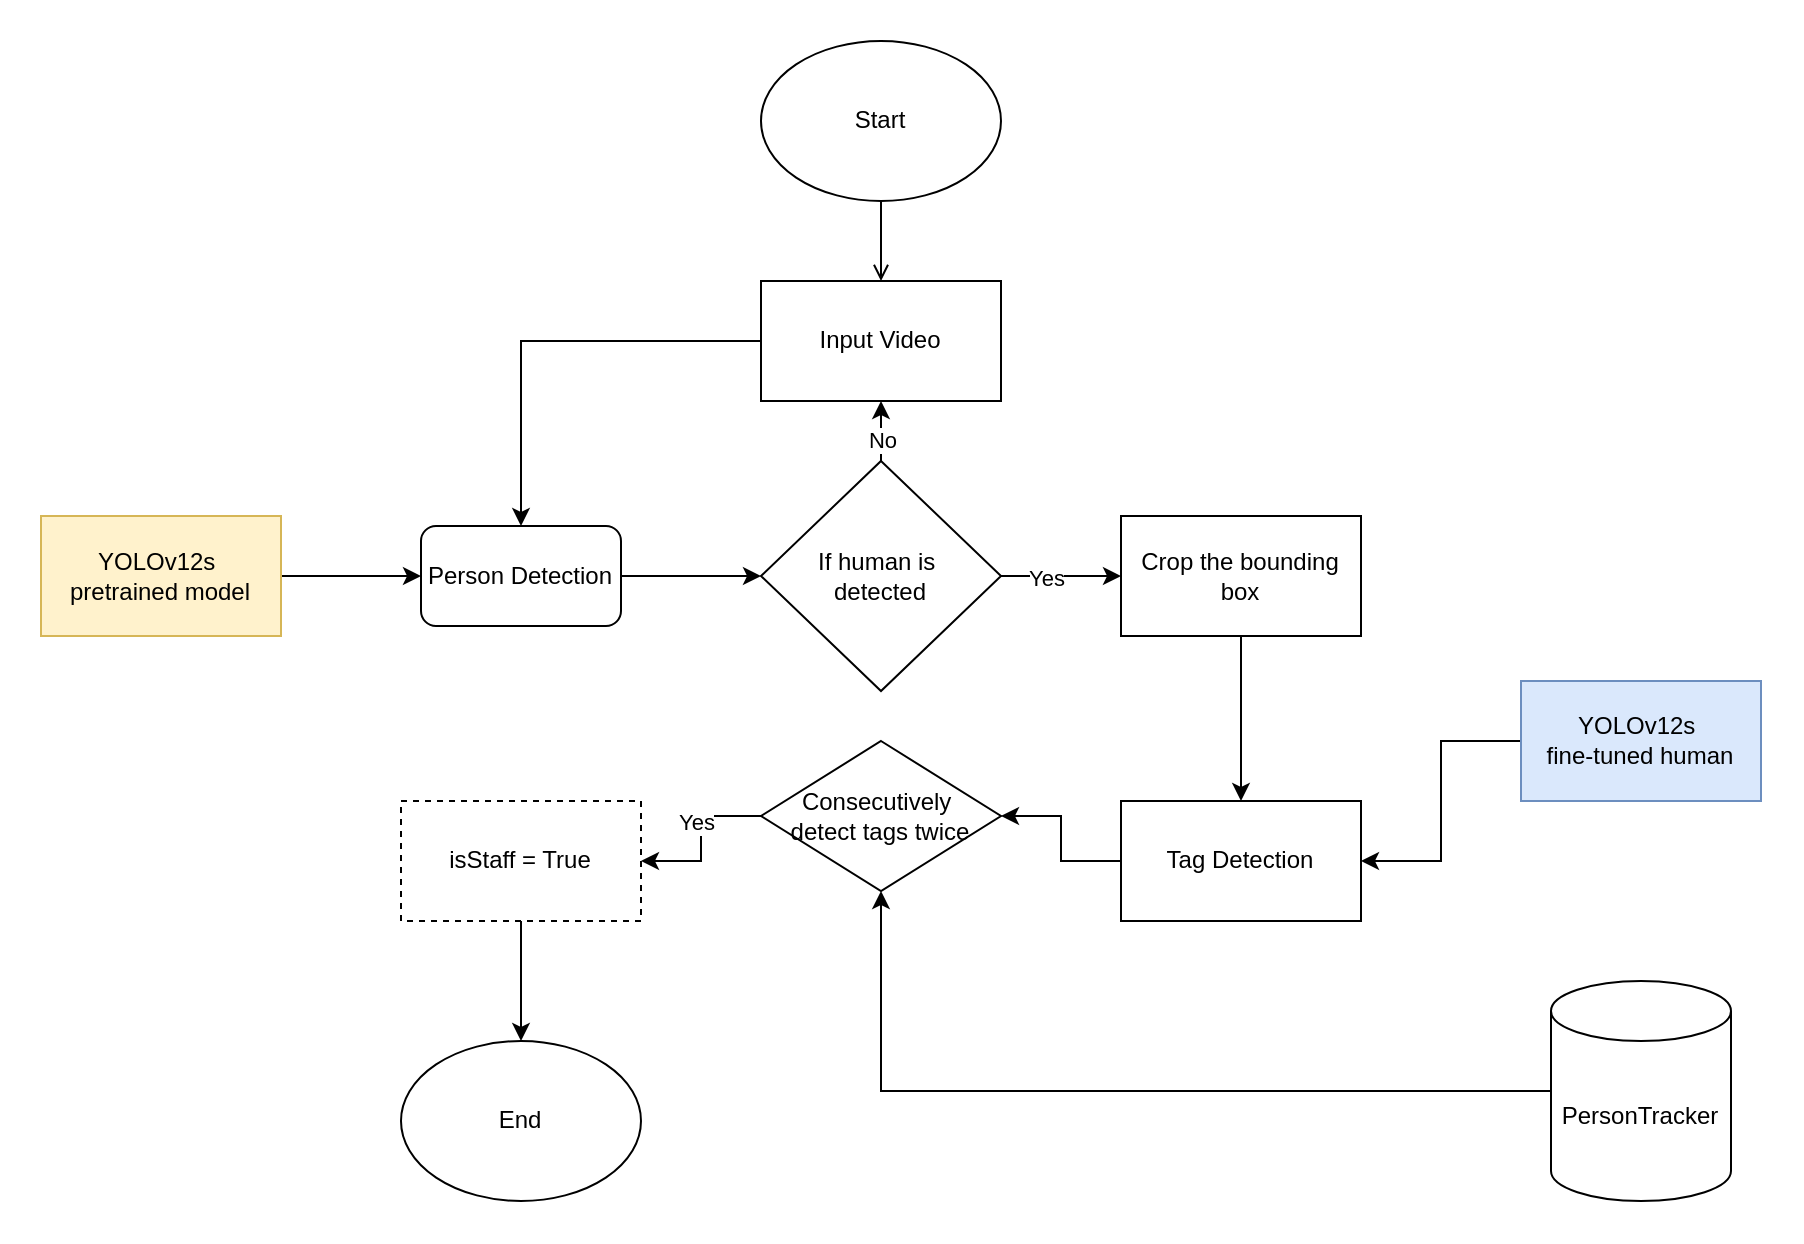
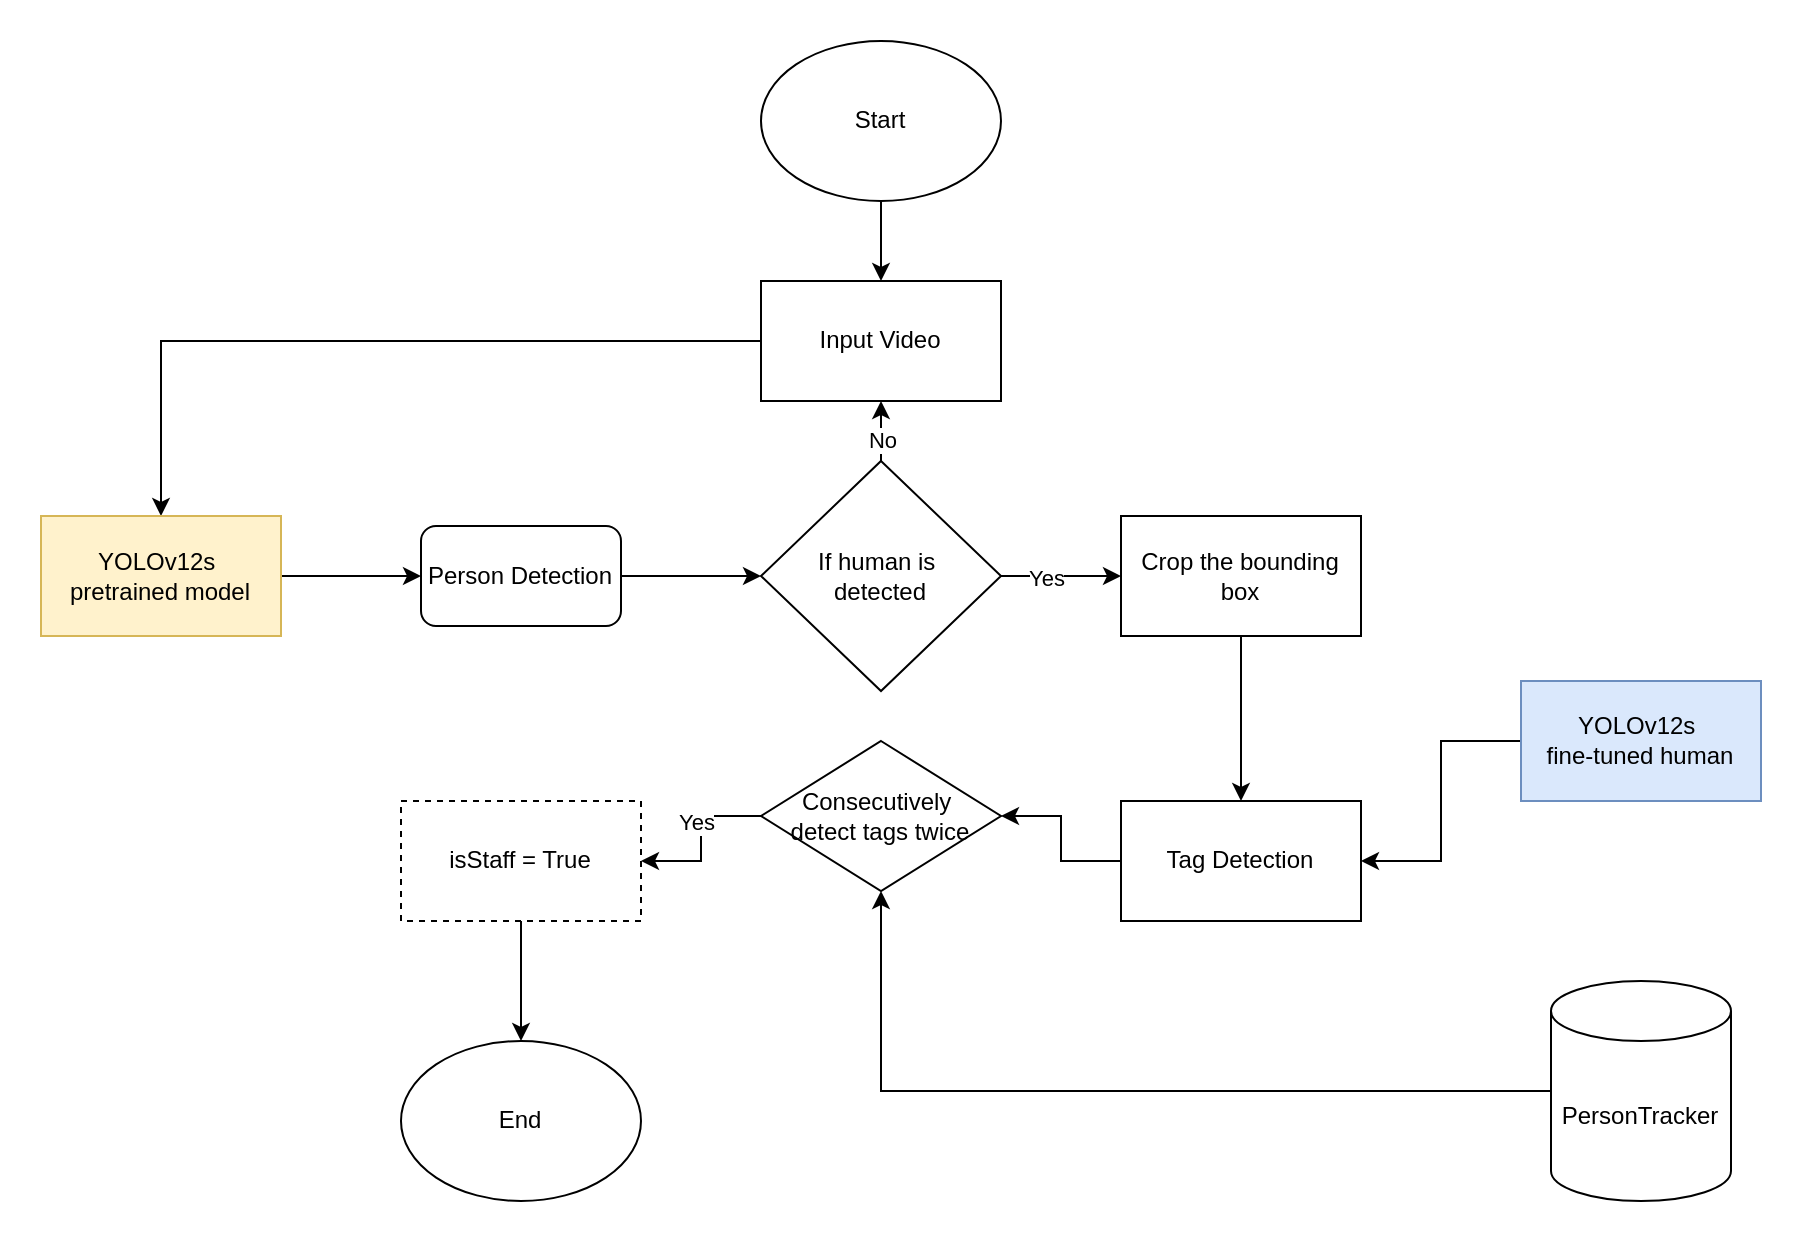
(881, 268) -> (881, 266)
(521, 426) -> (261, 341)
